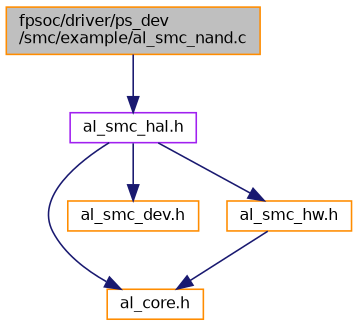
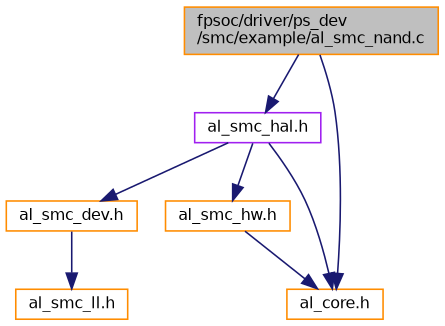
none -> (340, 163)
none -> (72, 304)
